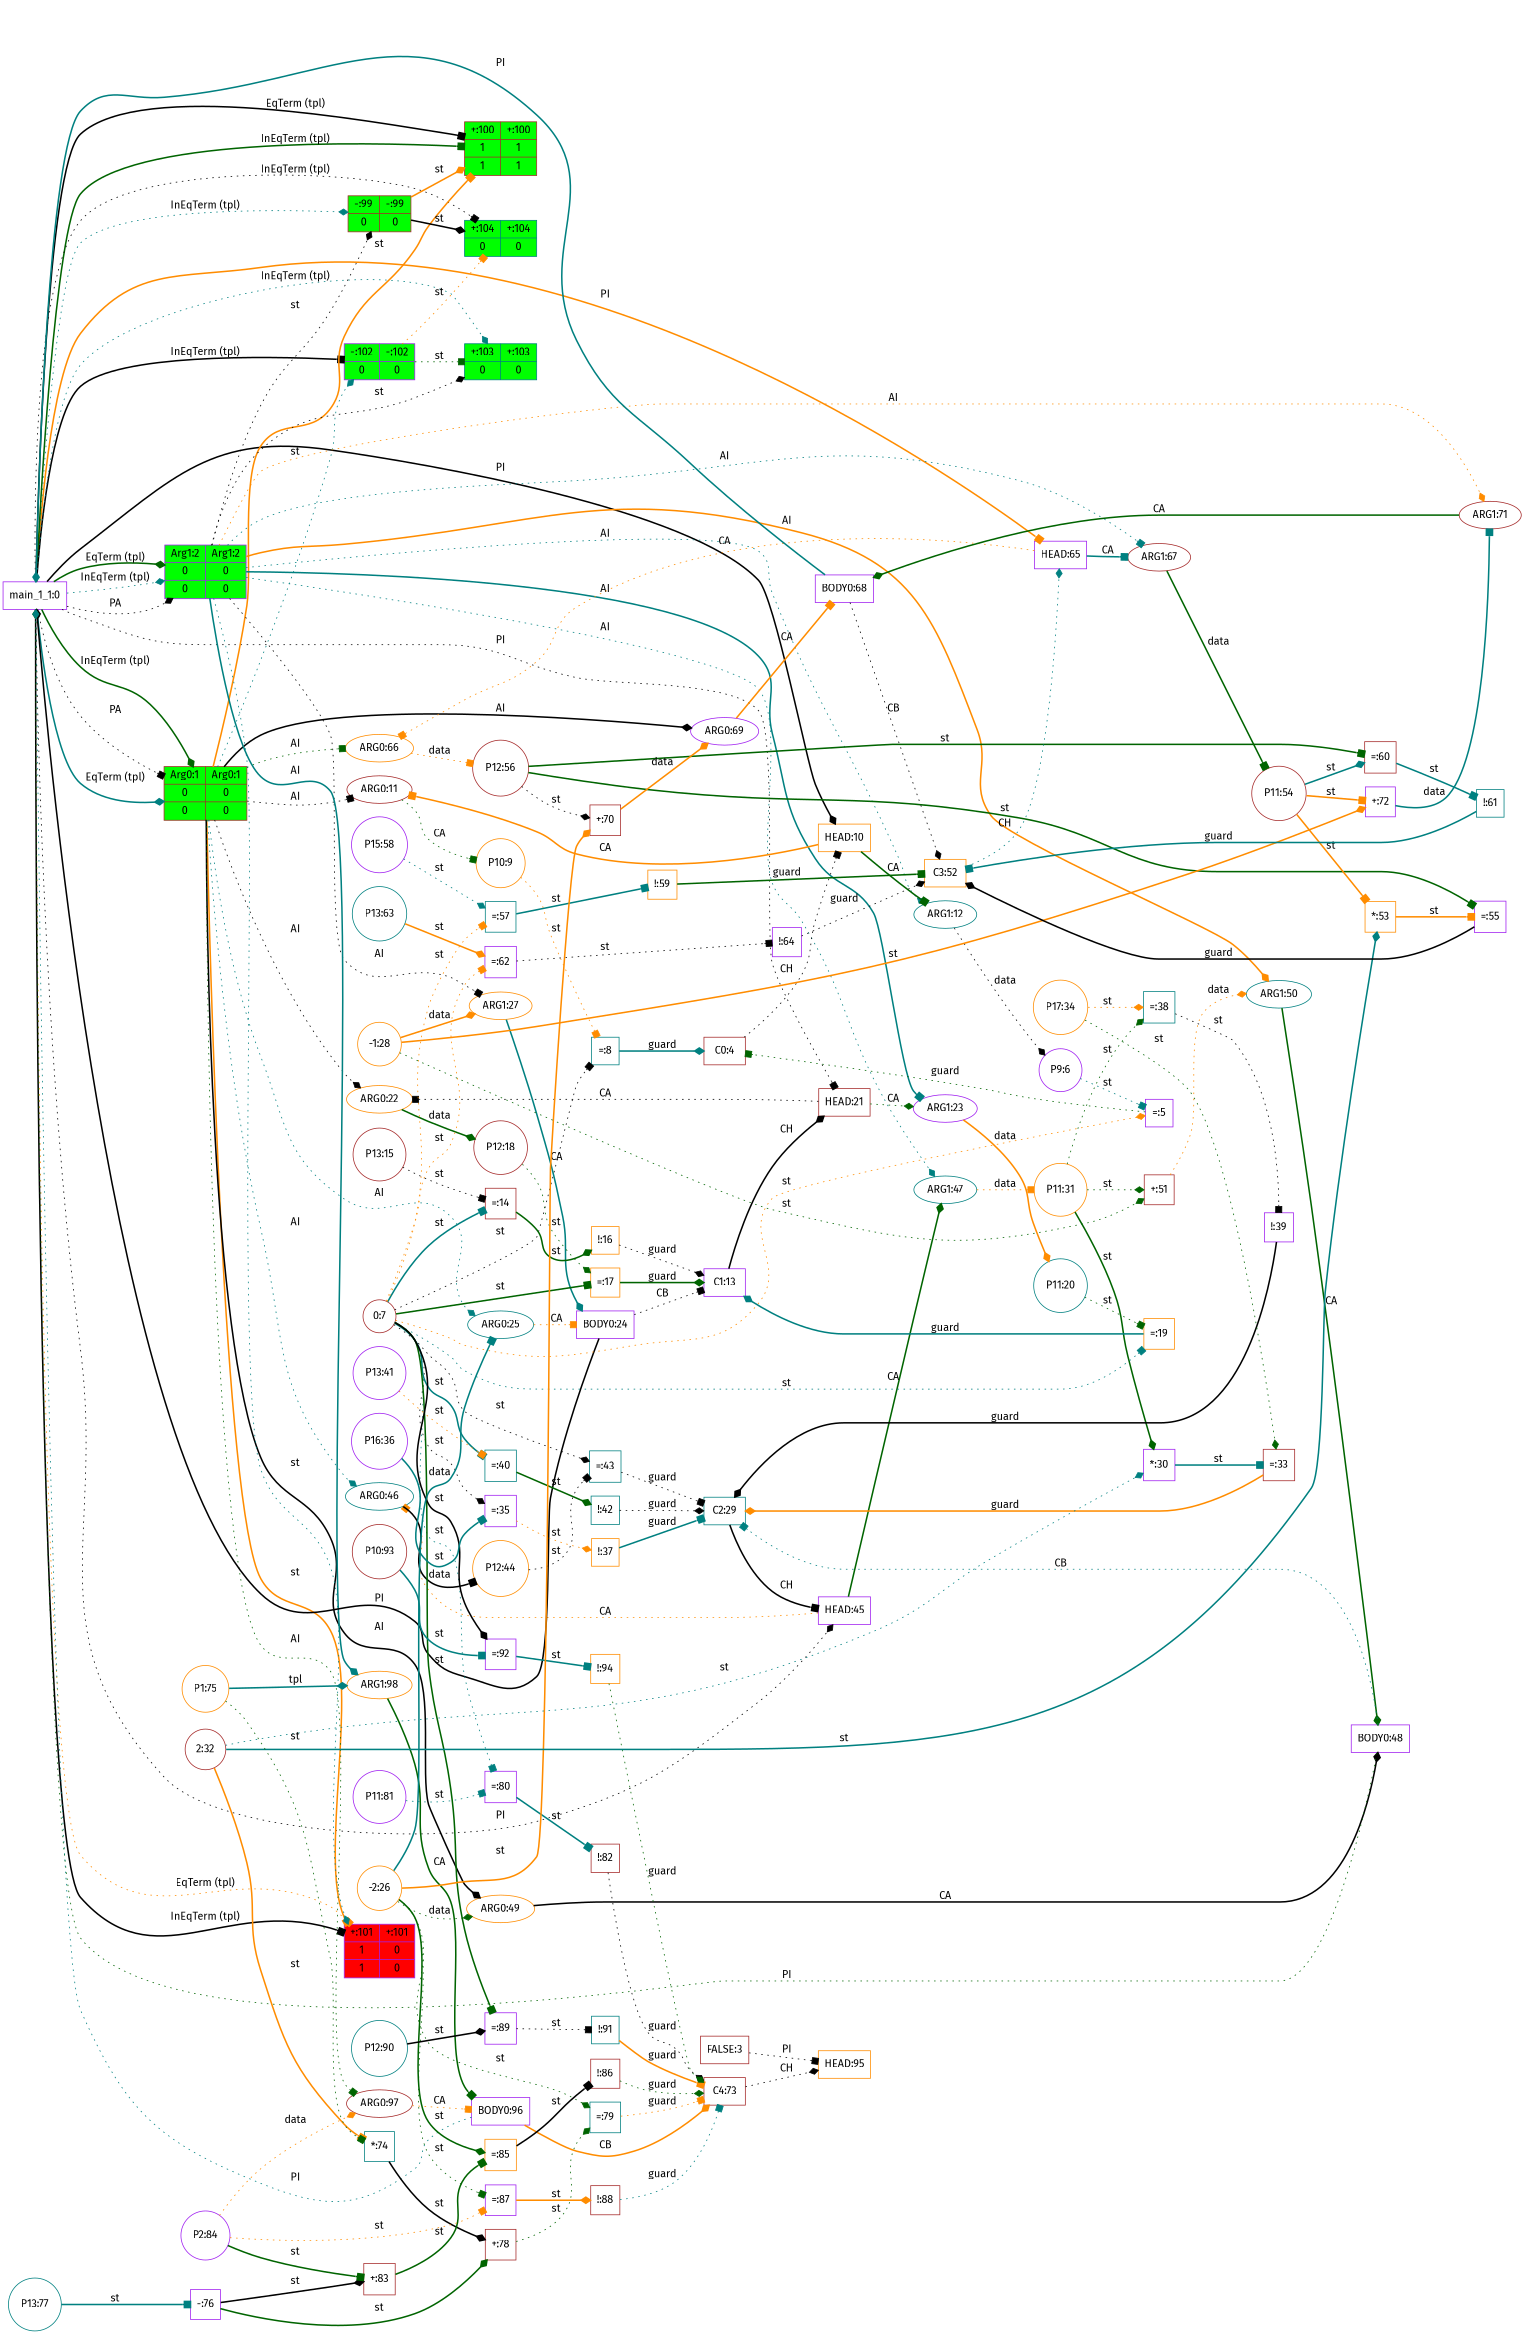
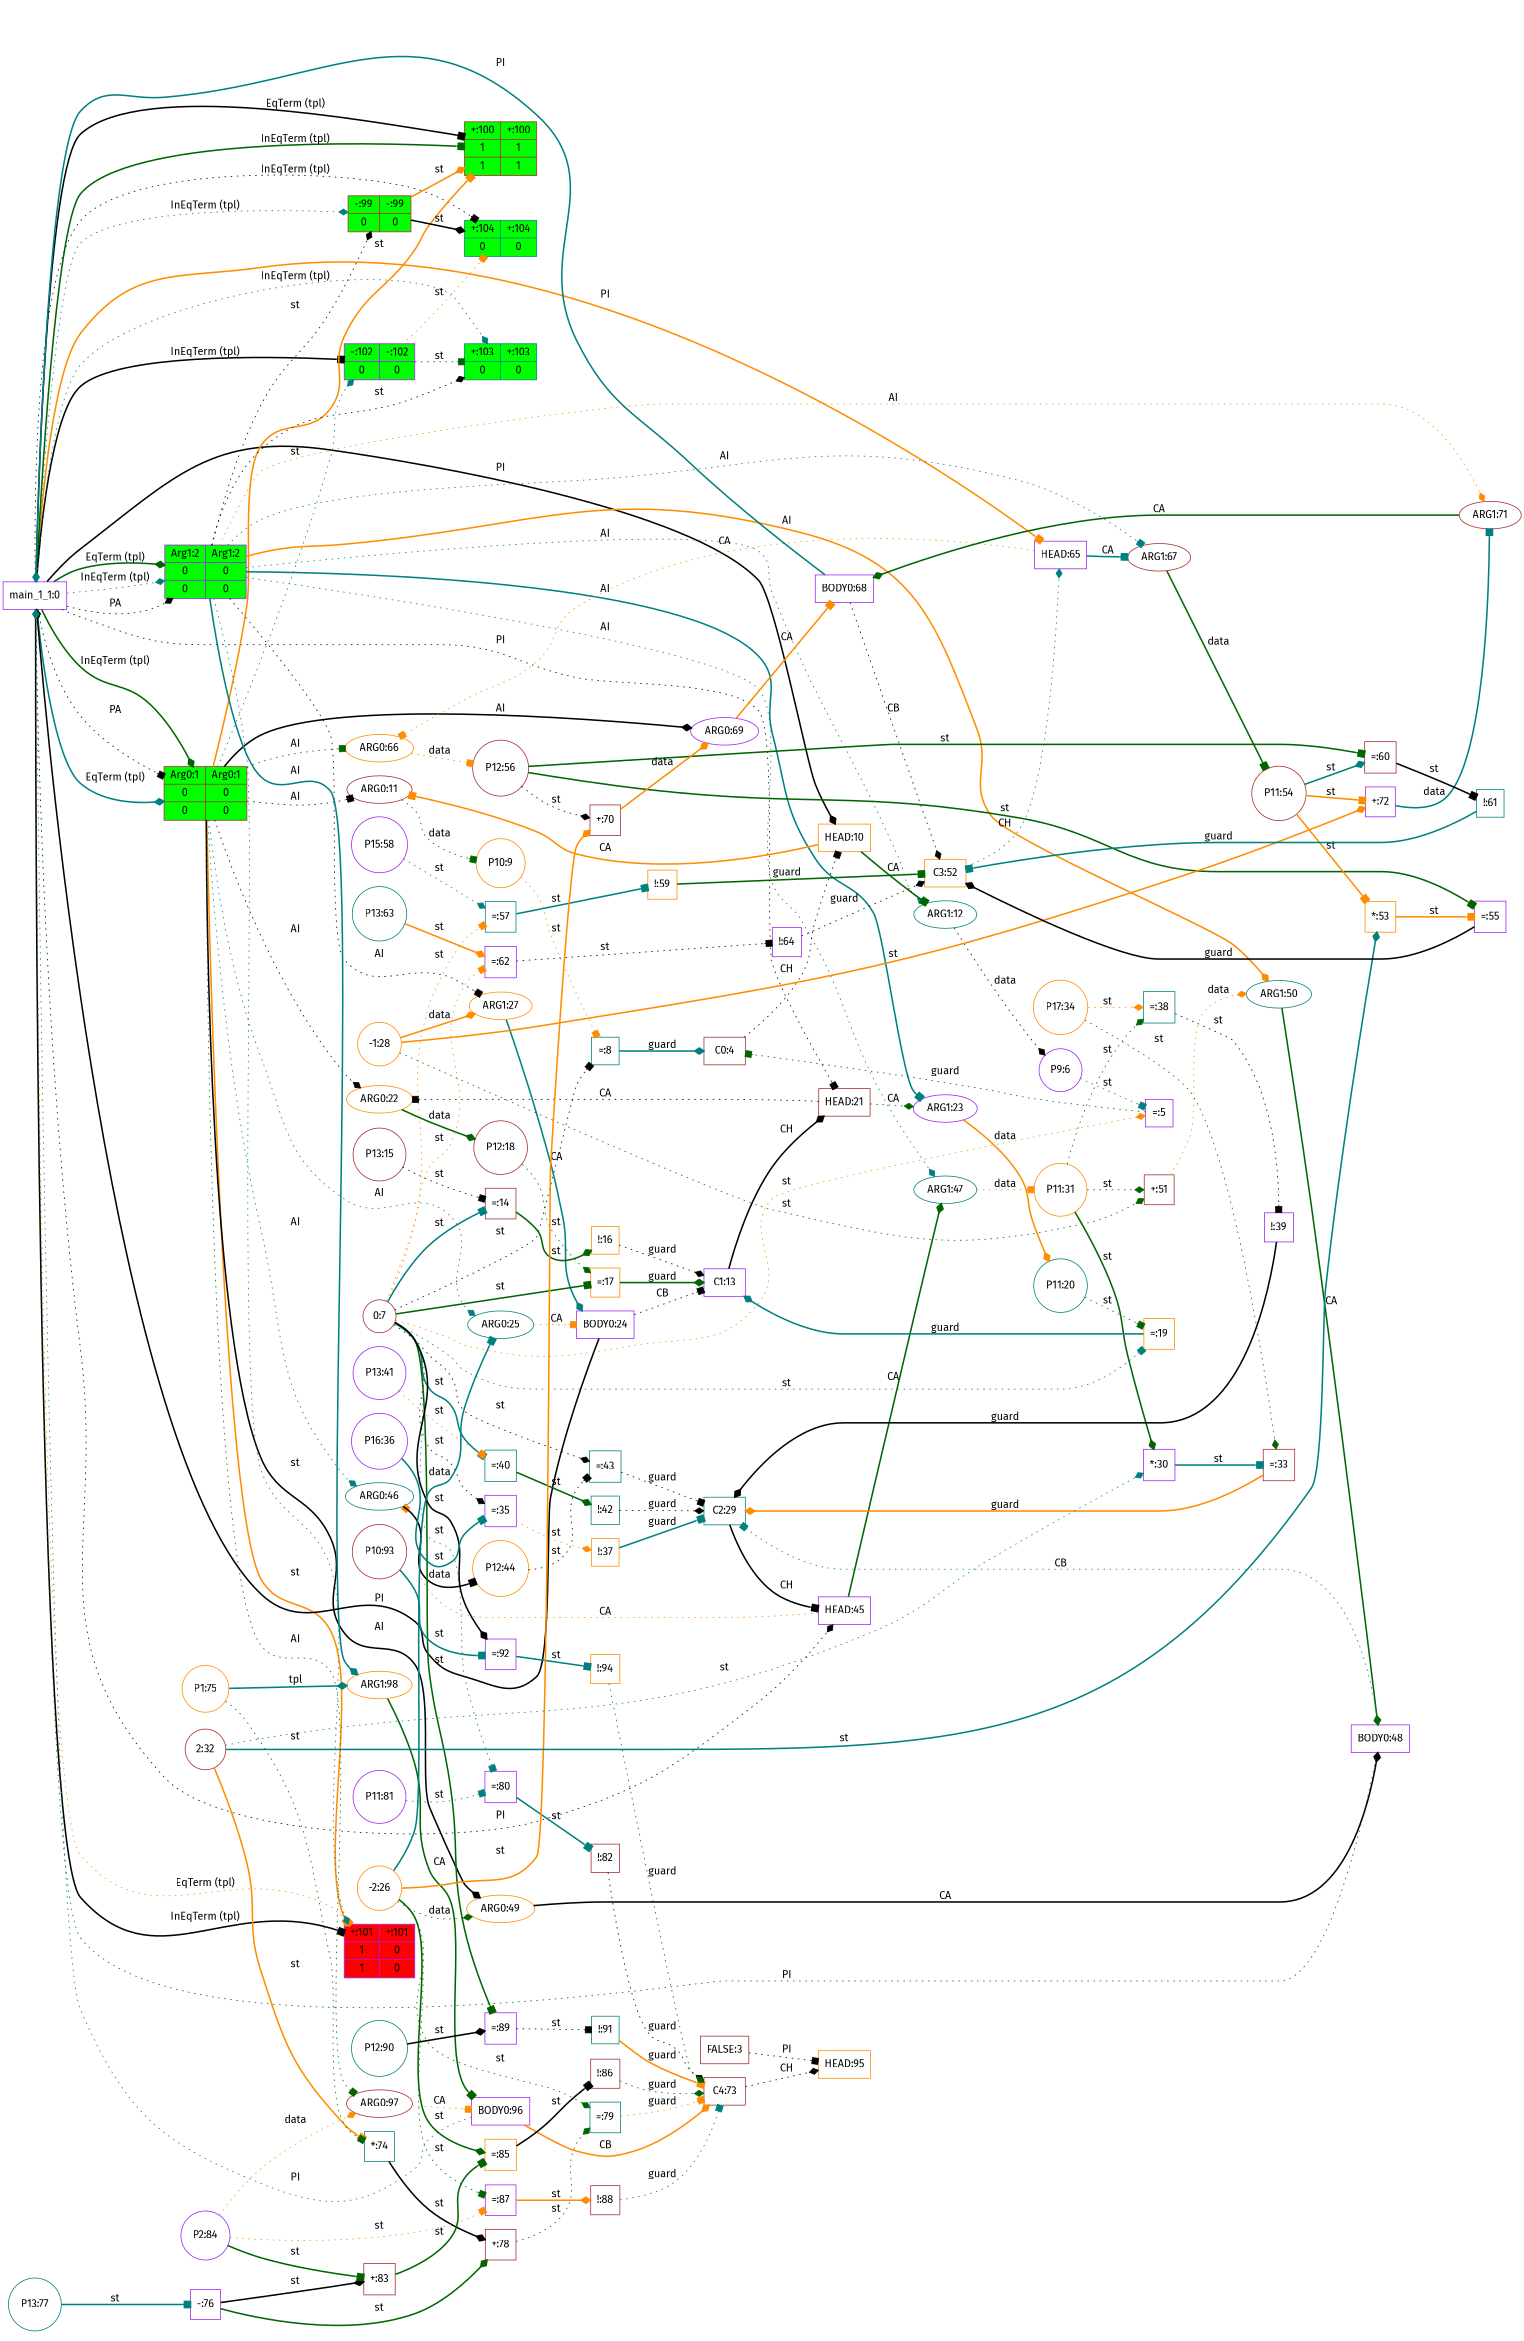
(1433, 778) -> (1433, 778)
(440, 834) -> (440, 834)
